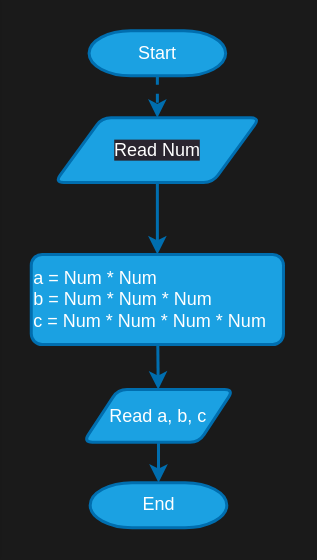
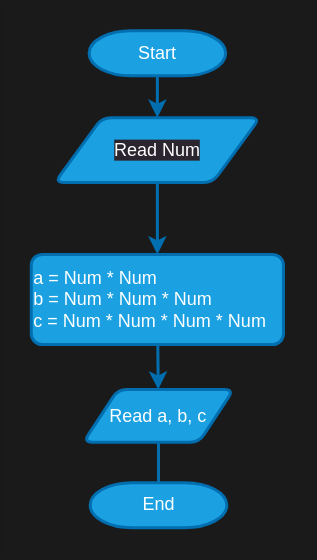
(157, 94) -> (157, 94)
(158, 468) -> (158, 473)
